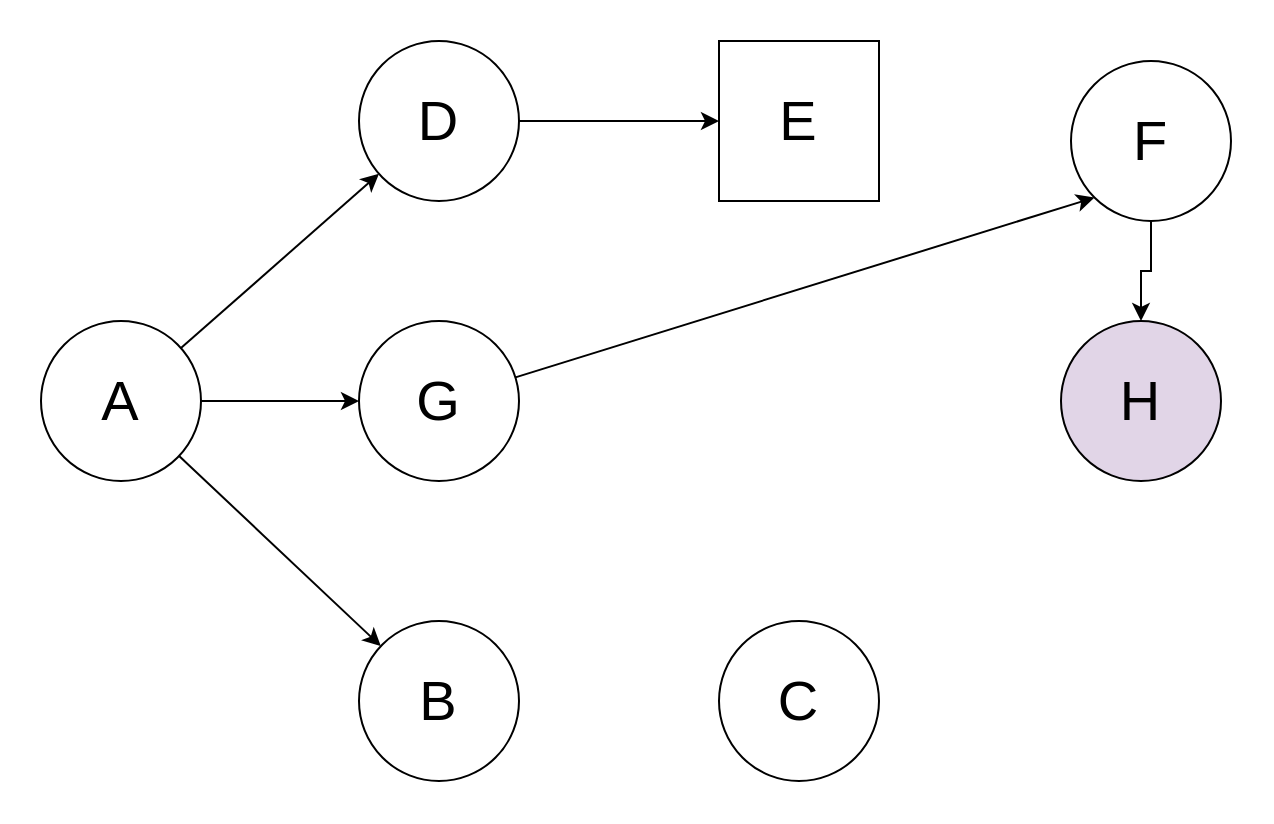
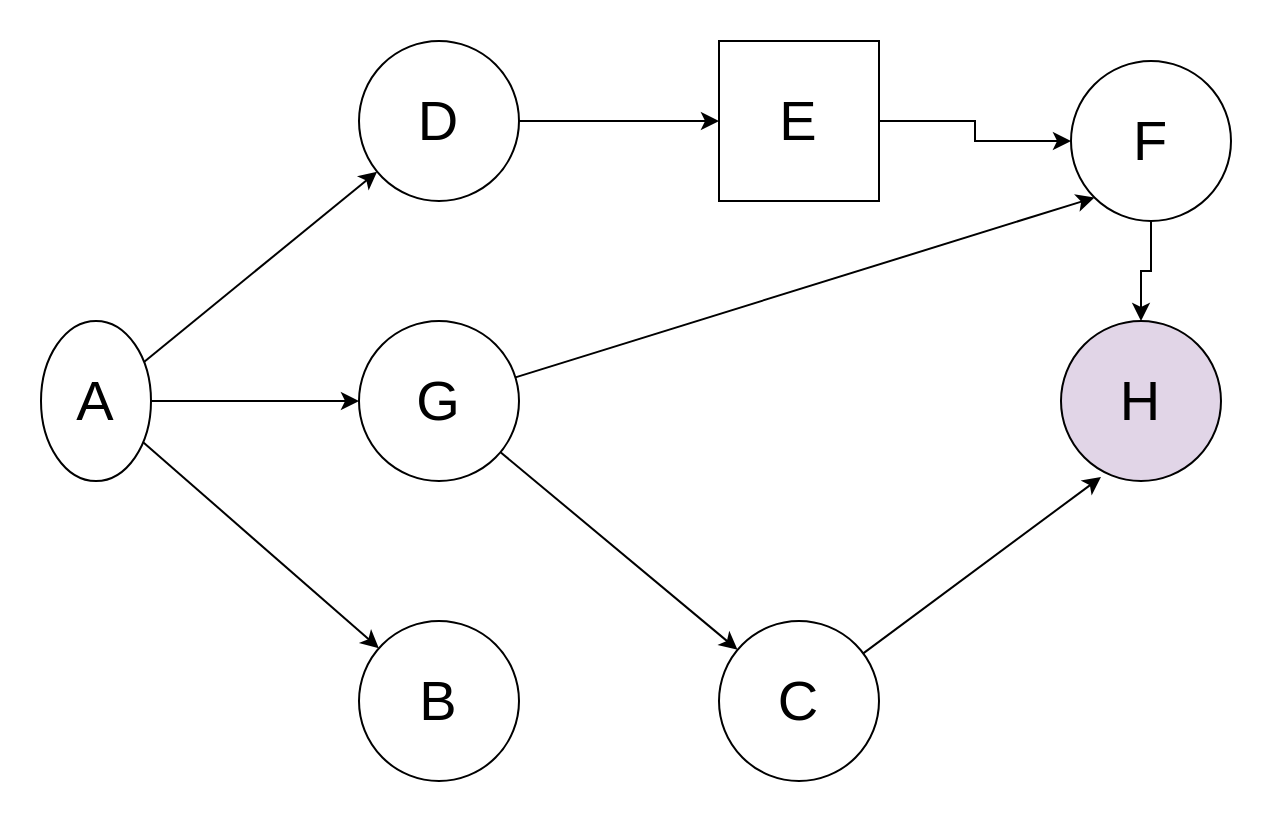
none -> (975, 124)
(121, 401) -> (96, 401)
none -> (614, 547)
none -> (977, 569)
